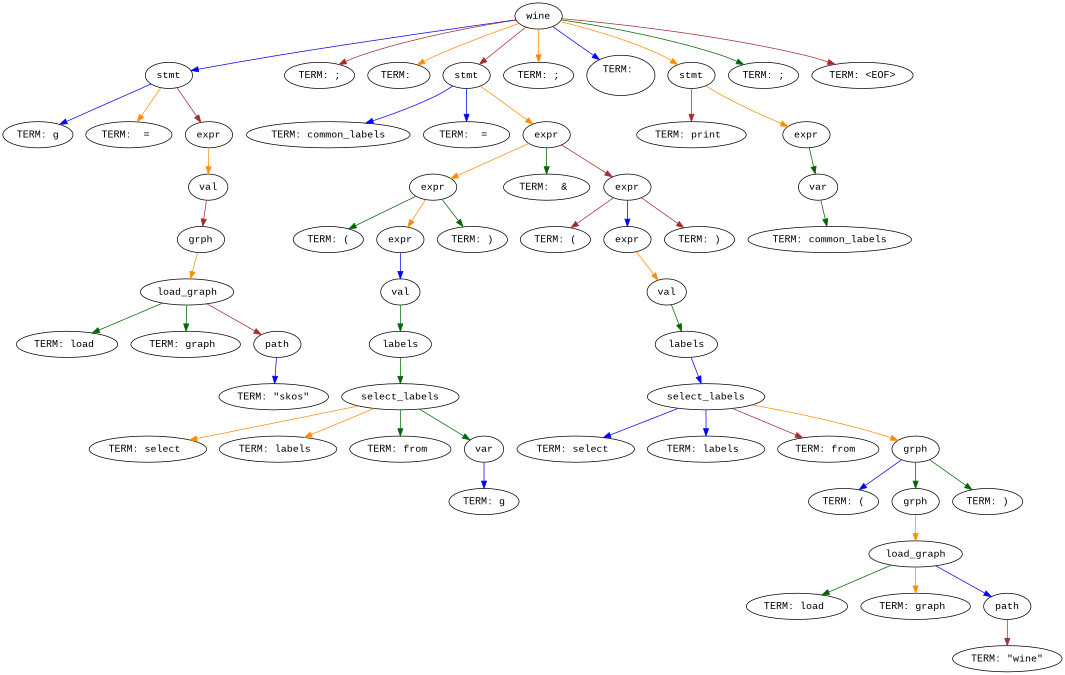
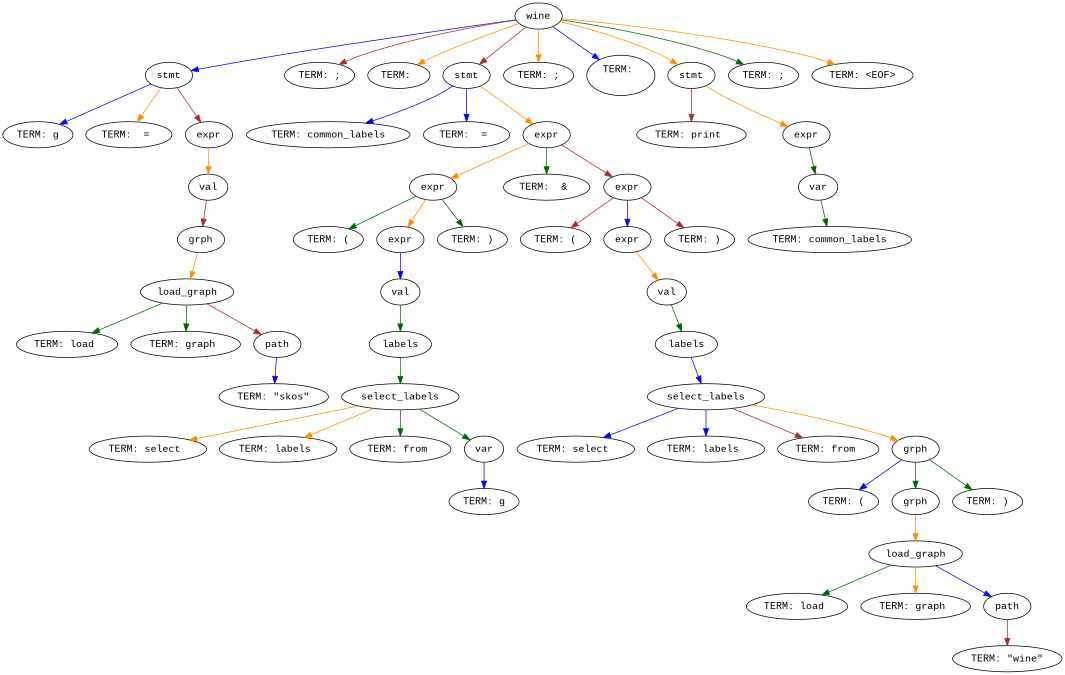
(696, 35) -> (696, 35)
